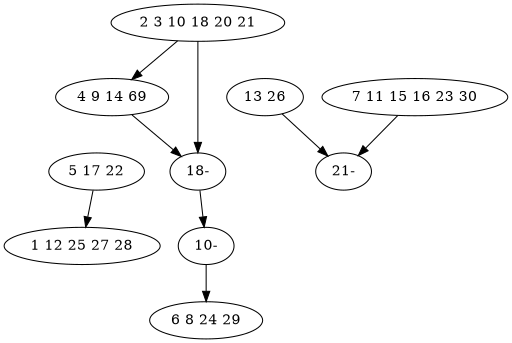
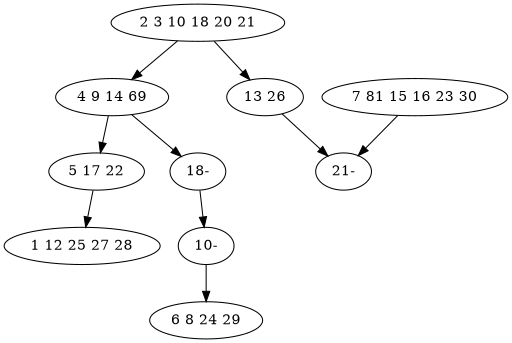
(198, 92) -> (228, 57)
(415, 97) -> (415, 97)
none -> (105, 129)
